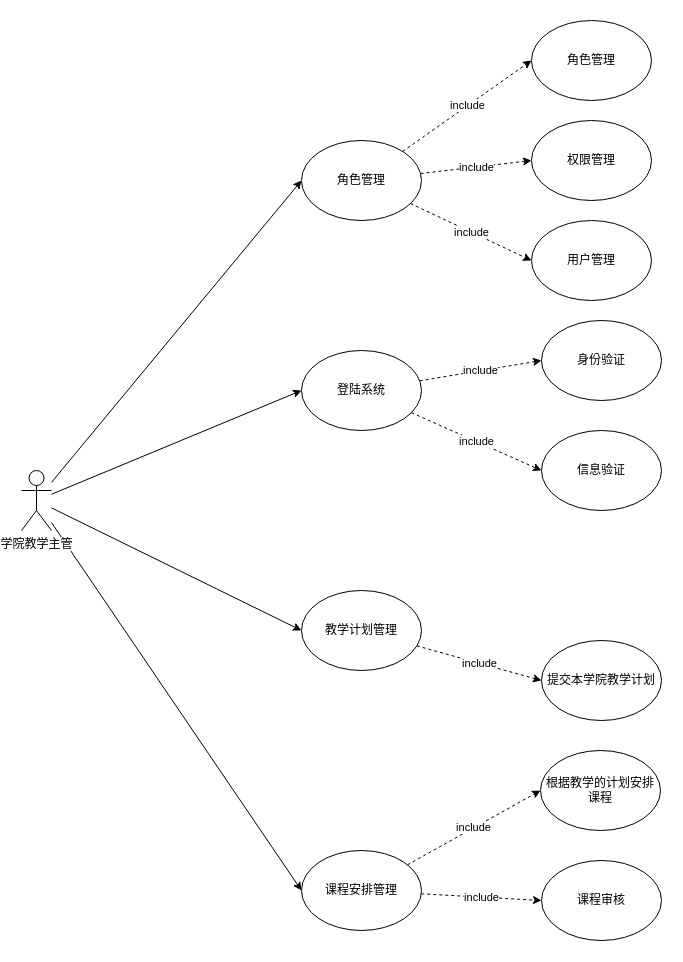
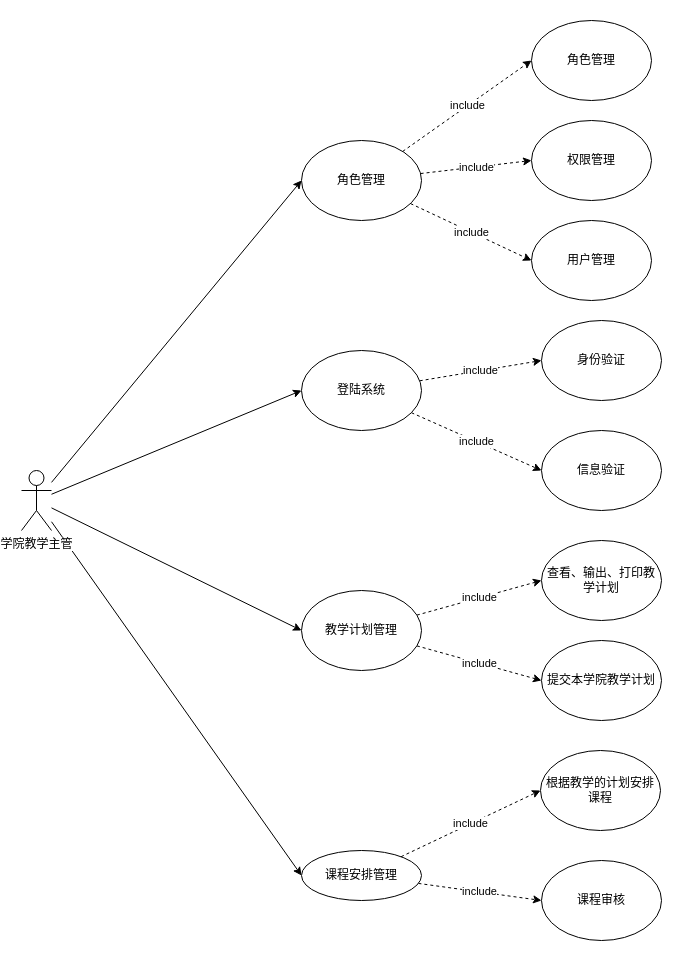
none -> (602, 581)
none -> (476, 599)
(362, 891) -> (362, 876)
